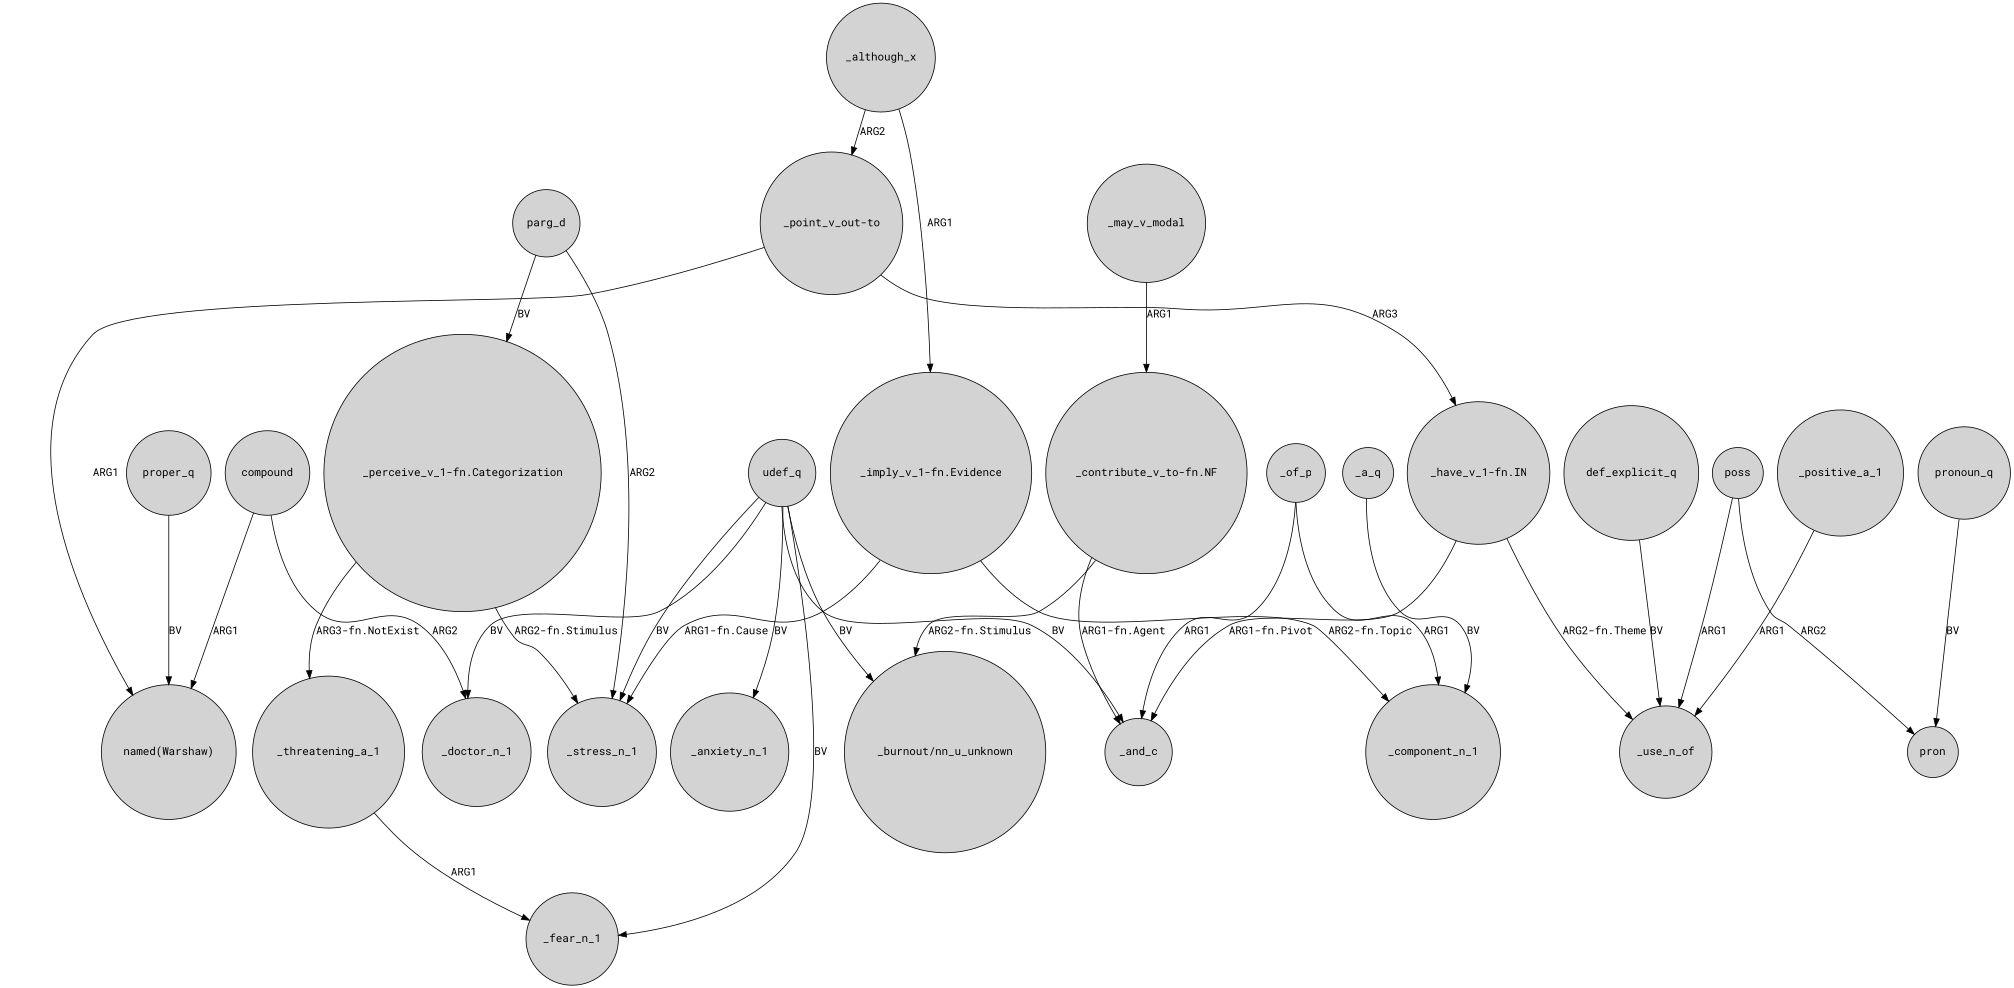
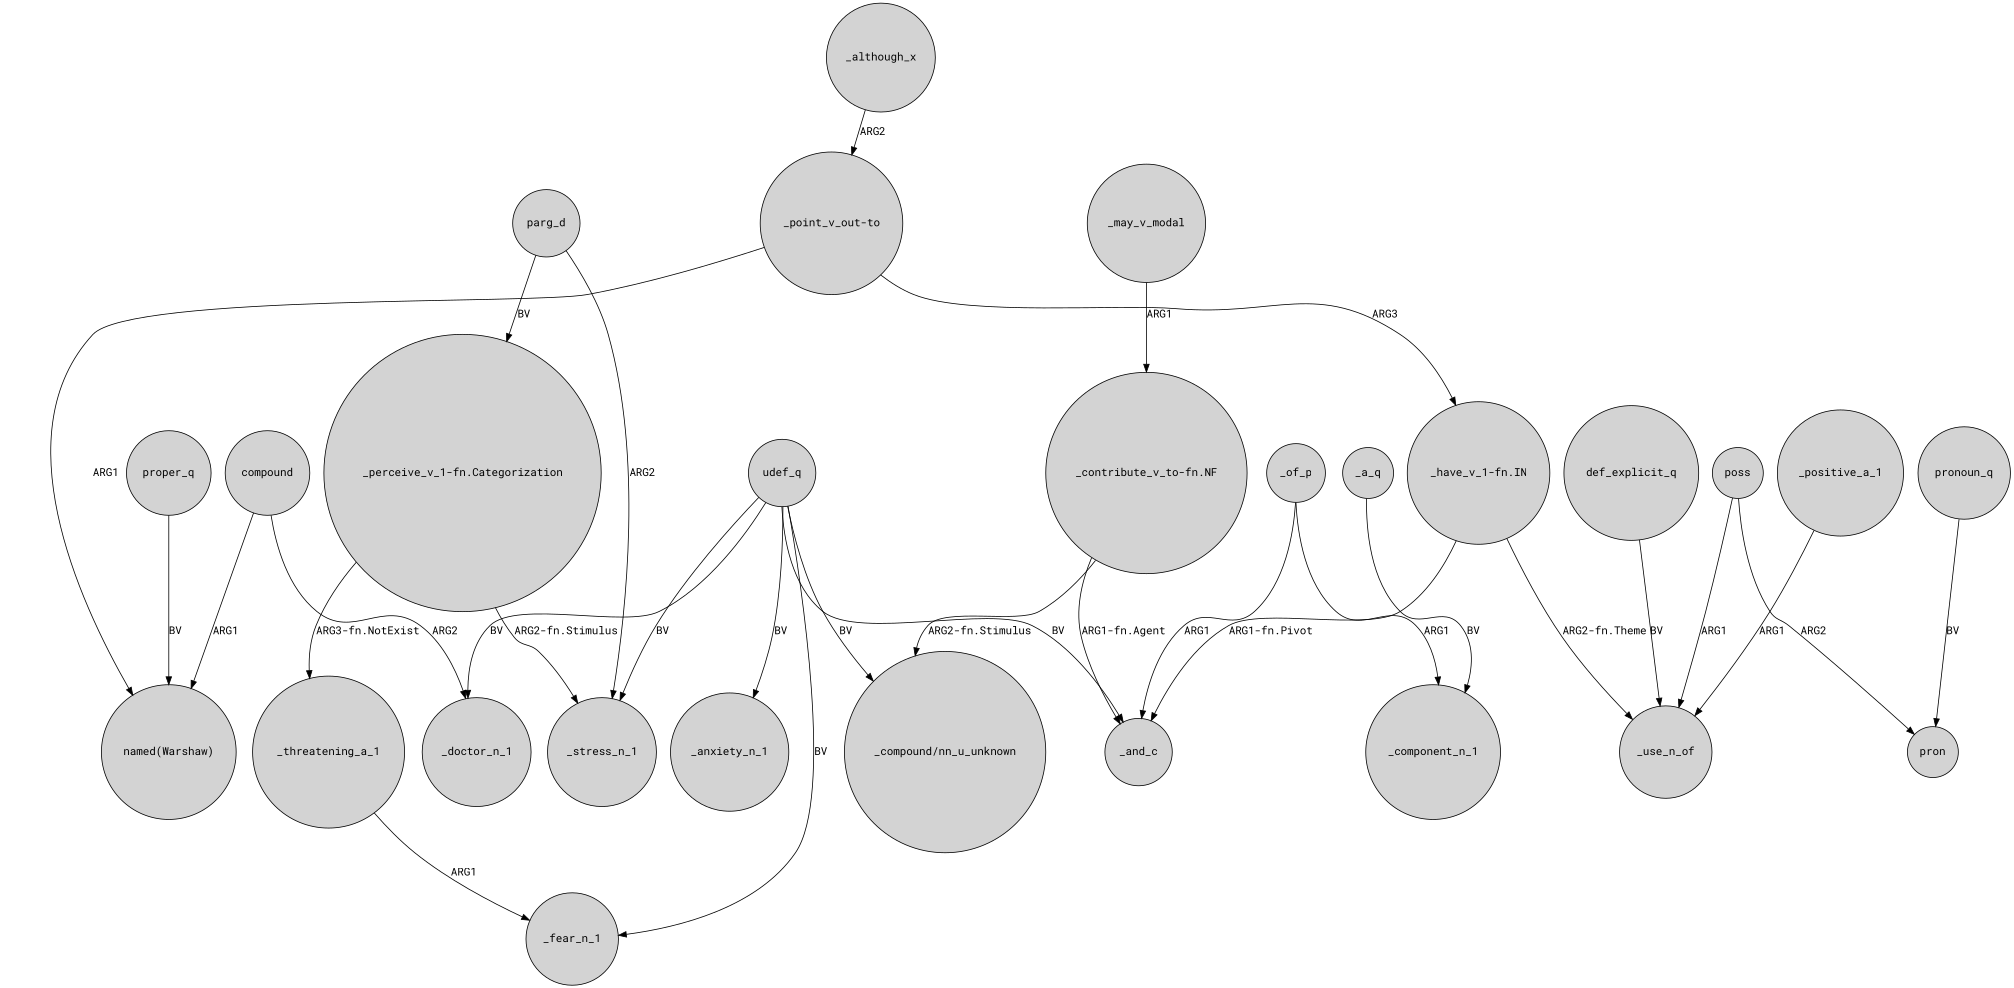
(931, 473) -> none
(945, 752) -> (945, 752)
